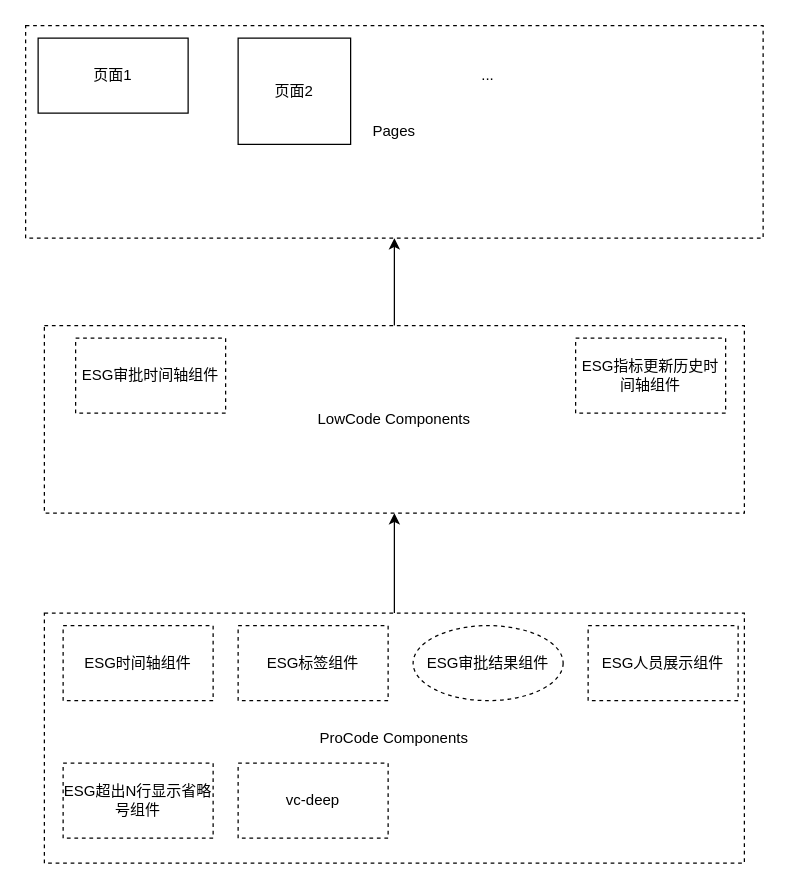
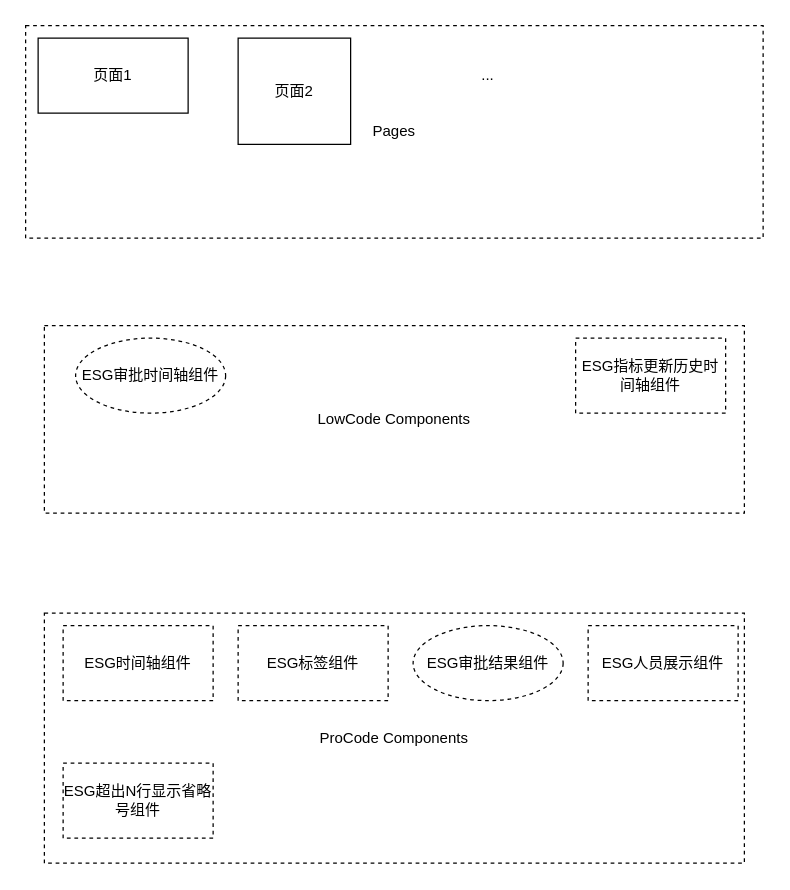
(394, 286) -> none
(151, 376) -> (151, 376)
(394, 567) -> none
(313, 801) -> none
